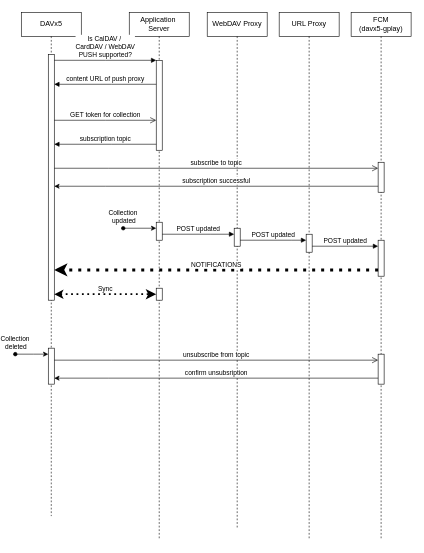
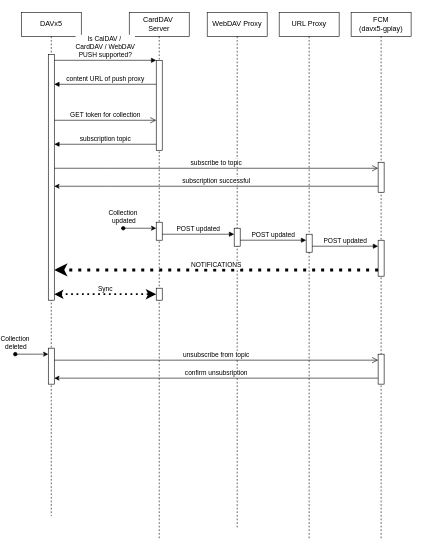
(159, 24) -> (159, 24)
